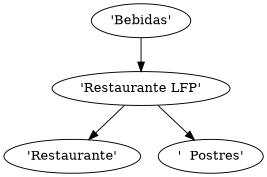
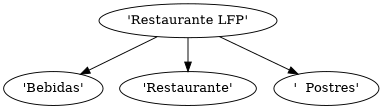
(141, 50) -> (123, 53)
